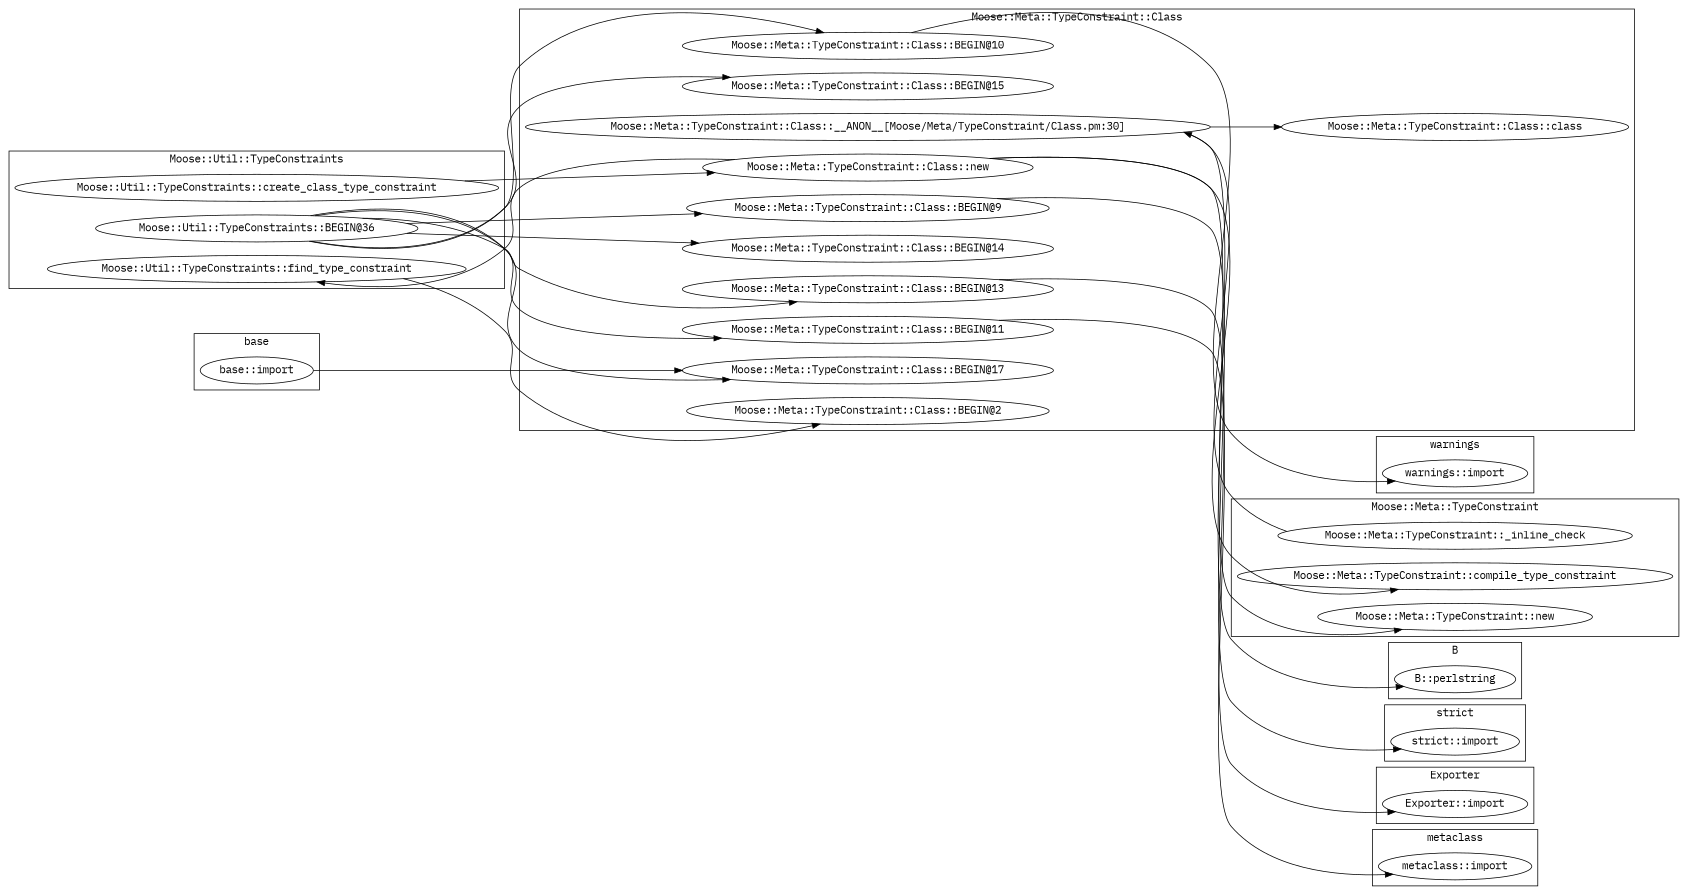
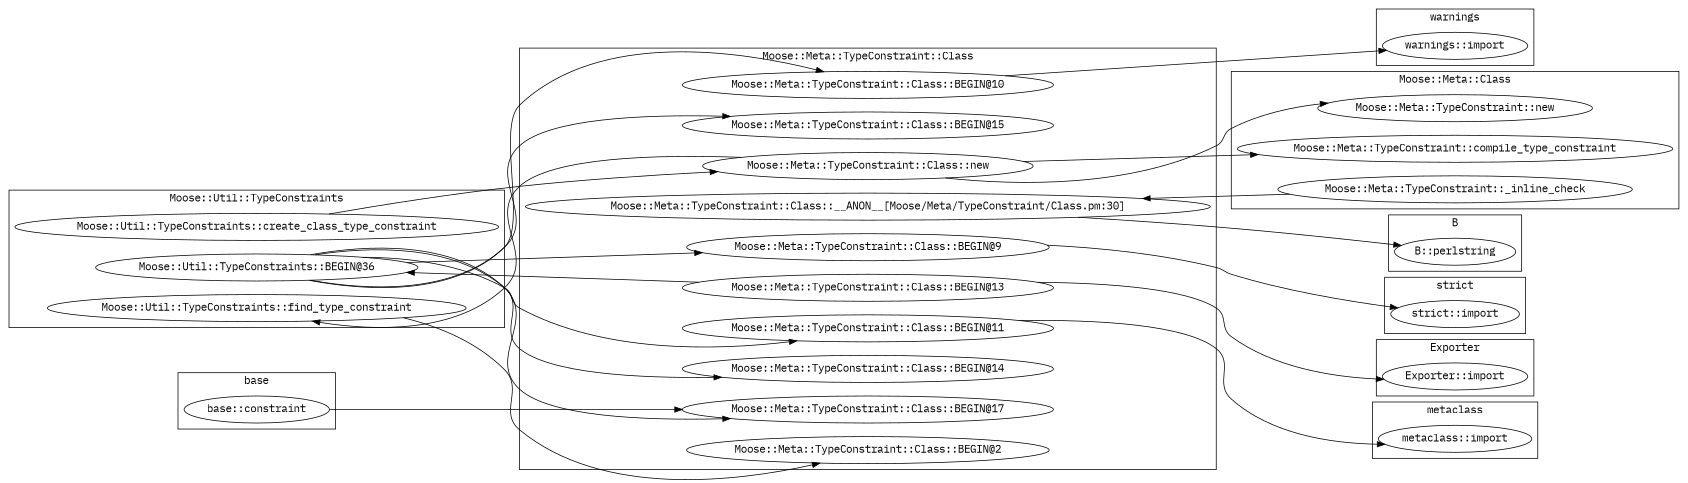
(1455, 127) -> none
(567, 289) -> (557, 277)
(257, 370) -> (257, 410)
(1455, 508) -> (1455, 80)
